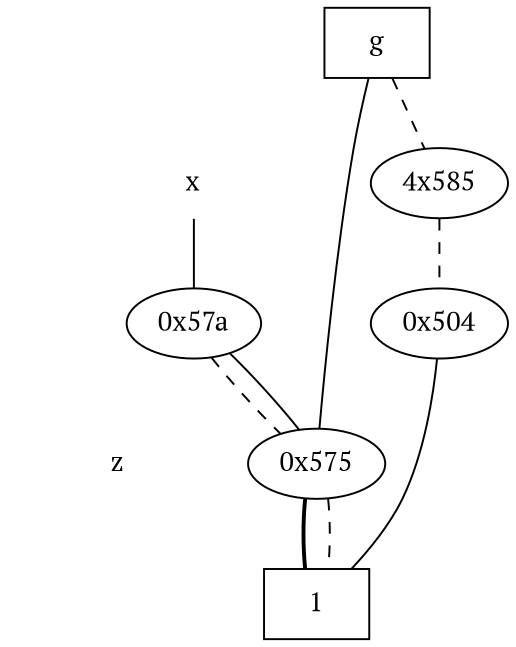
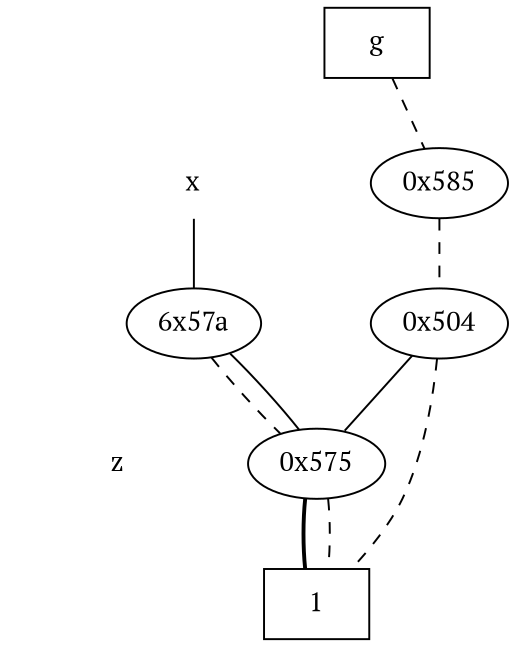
(439, 183) -> (439, 183)
(338, 253) -> (378, 393)
(194, 323) -> (194, 323)
(413, 472) -> (413, 472)
